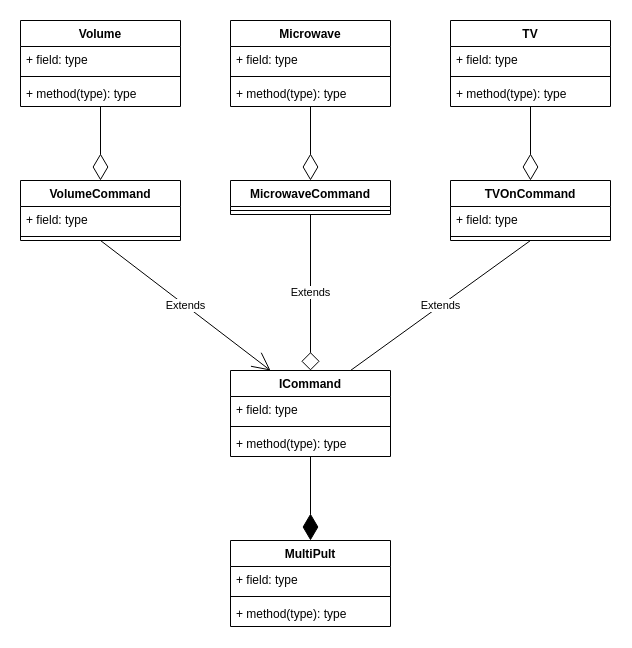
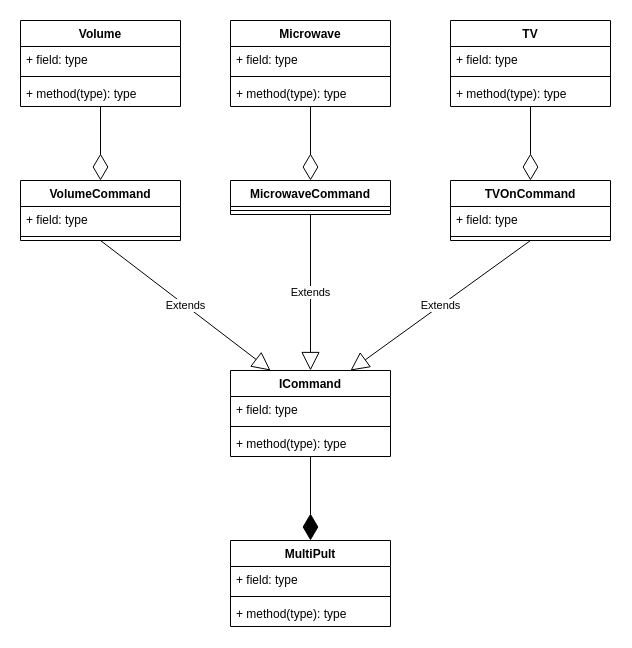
(311, 351) -> (311, 351)
(261, 363) -> (255, 358)
(359, 364) -> (366, 359)
